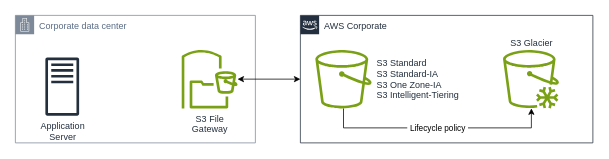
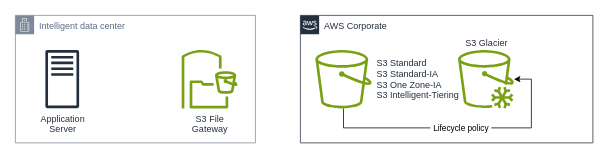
(90, 26) -> (91, 26)
(294, 79) -> none
(531, 79) -> (486, 79)
(62, 87) -> (62, 79)
